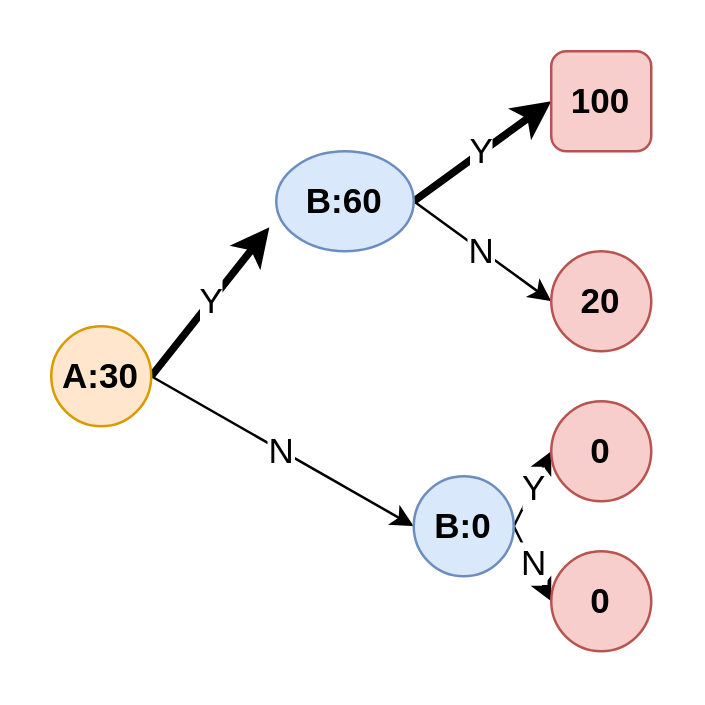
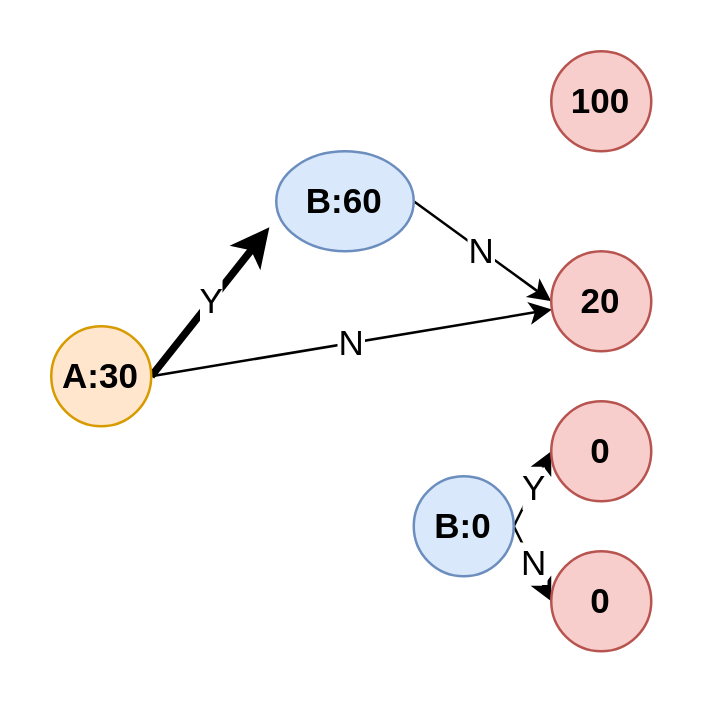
(601, 101) -> (601, 101)
(444, 179) -> none
(276, 448) -> (345, 344)
